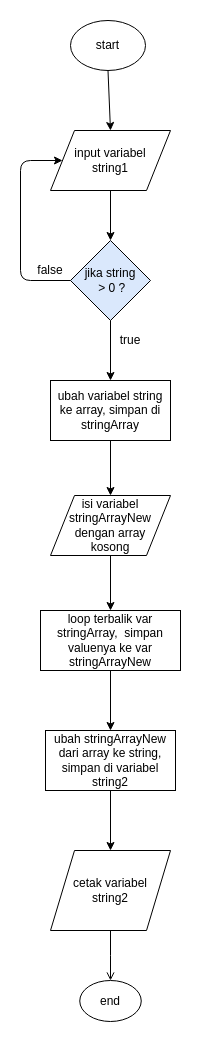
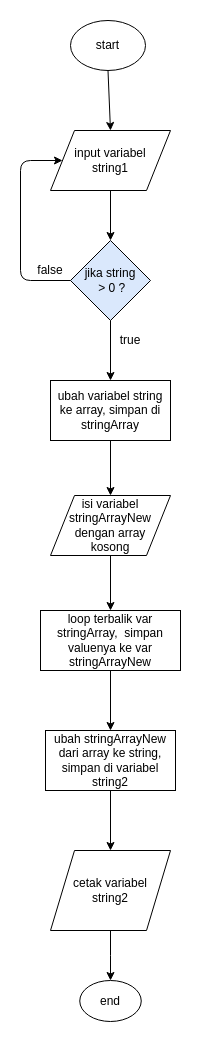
(111, 974) -> (111, 972)
